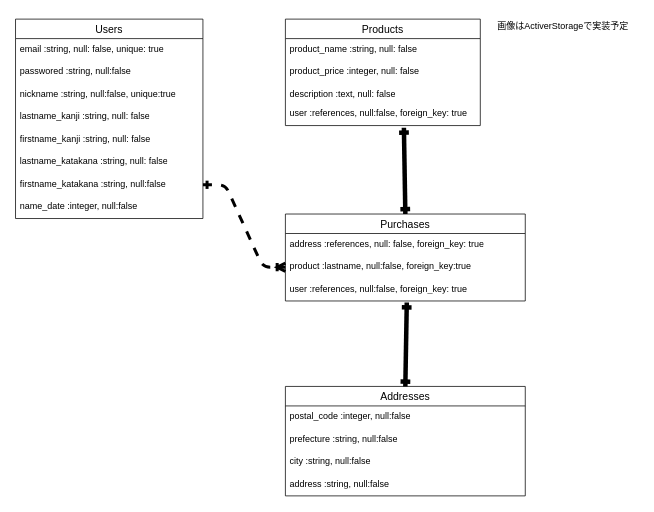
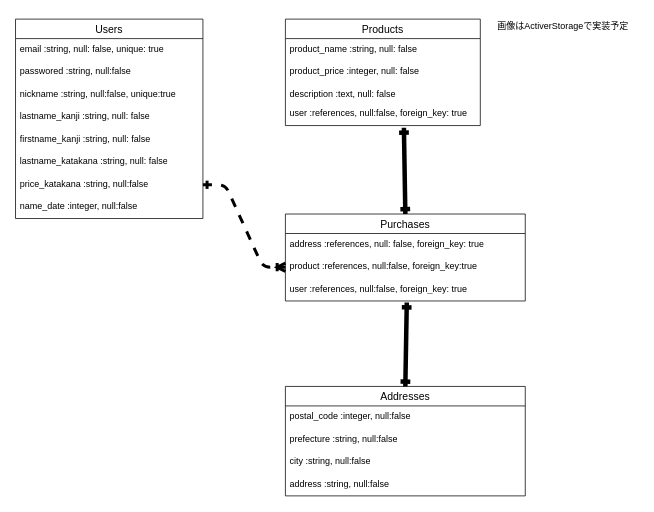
(104, 184) -> (94, 184)
(393, 267) -> (399, 267)
